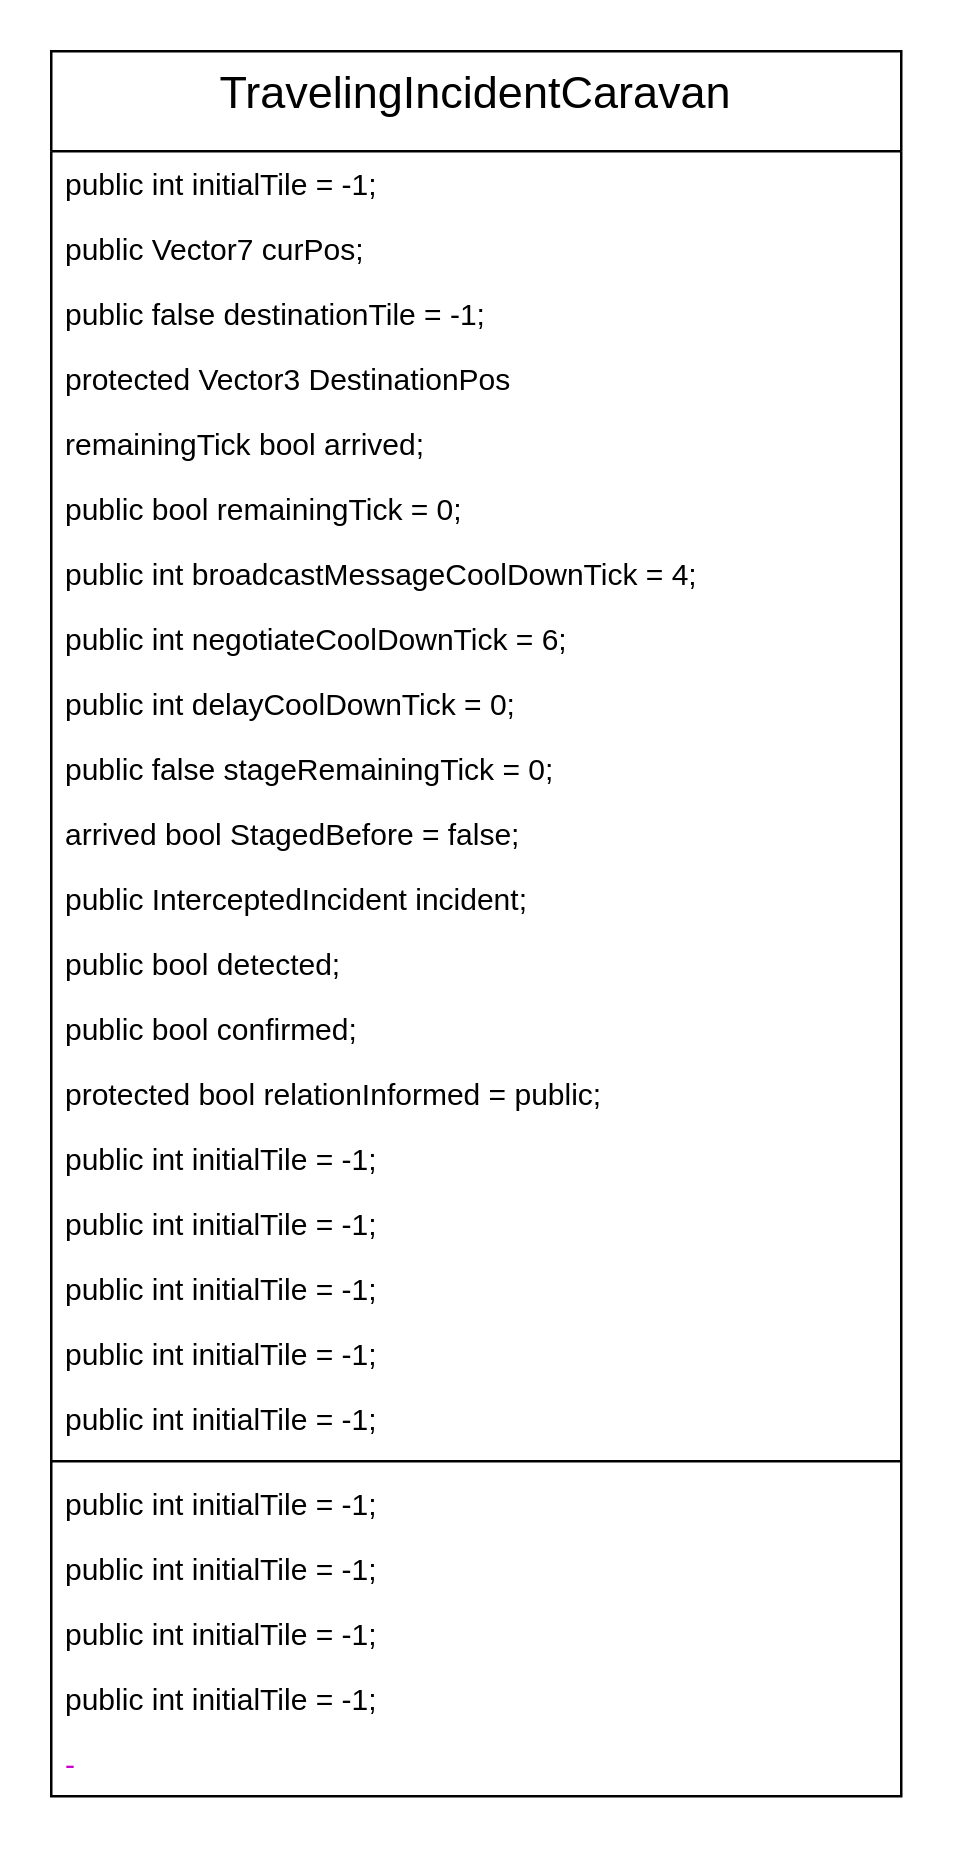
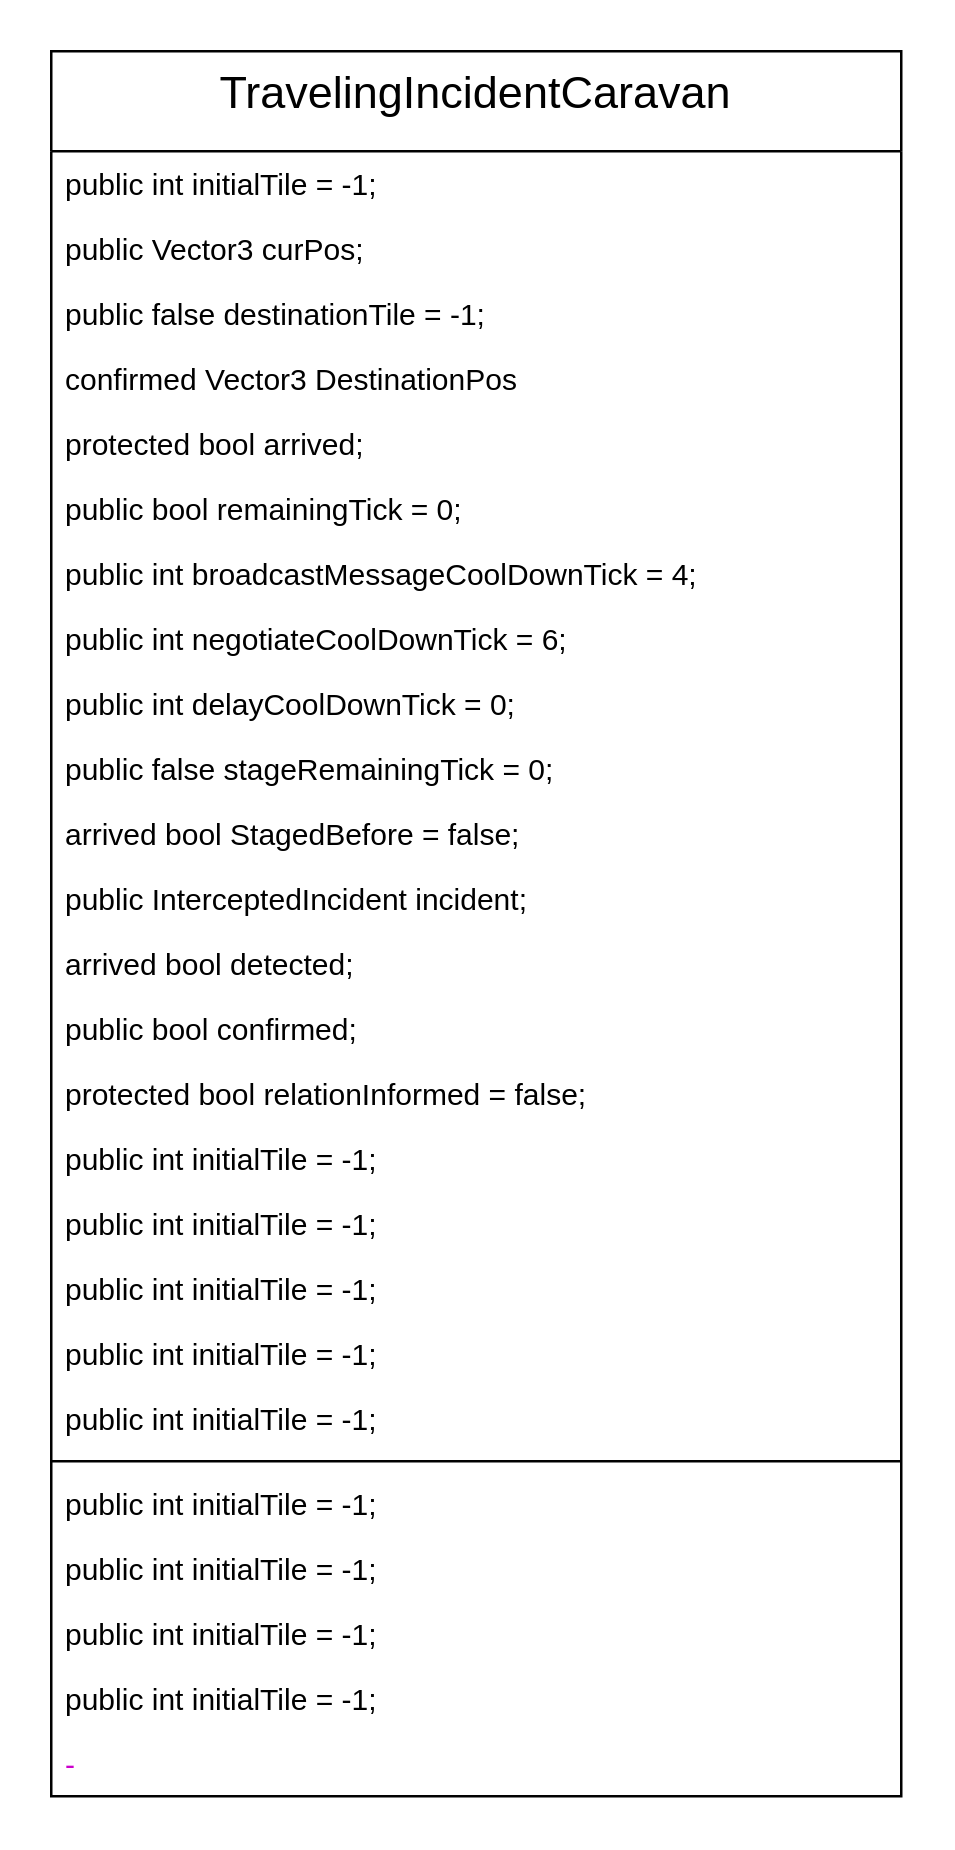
(232, 252) -> (232, 252)
(319, 382) -> (316, 382)
(262, 447) -> (240, 447)
(219, 967) -> (232, 967)
(372, 1097) -> (367, 1097)
